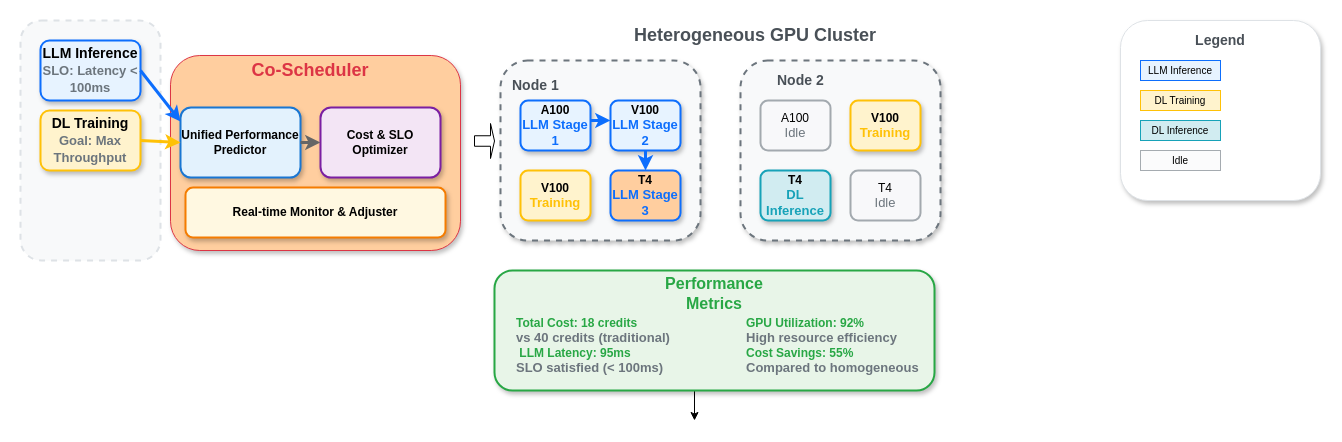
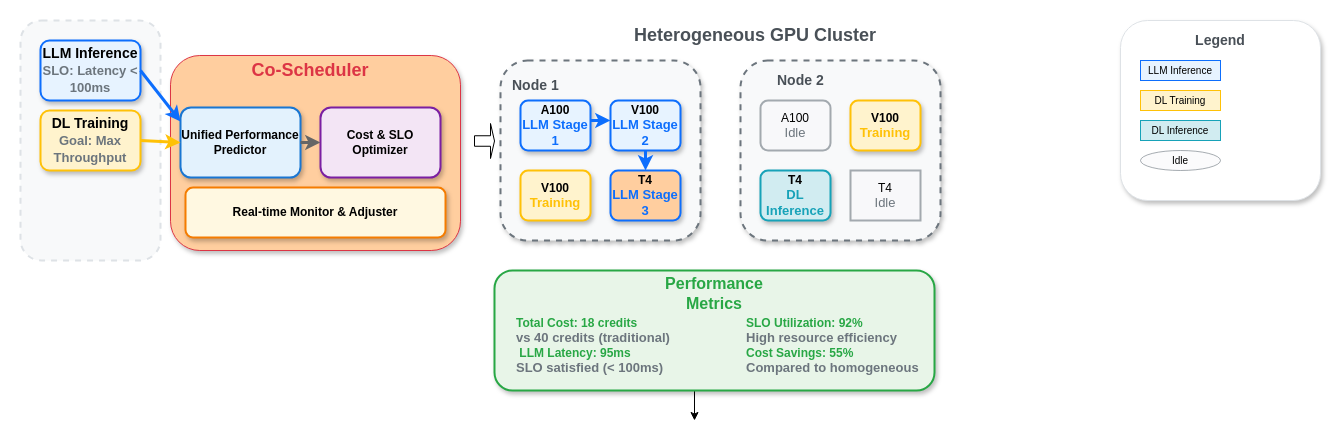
(1181, 161) -> (1181, 161)
(886, 196) -> (886, 196)
(819, 331) -> (819, 331)
